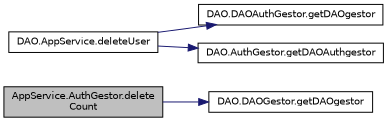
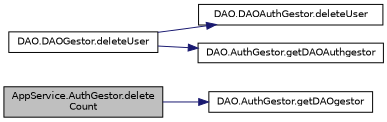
(291, 15) -> (291, 15)
(83, 42) -> (83, 42)
(291, 102) -> (291, 102)
